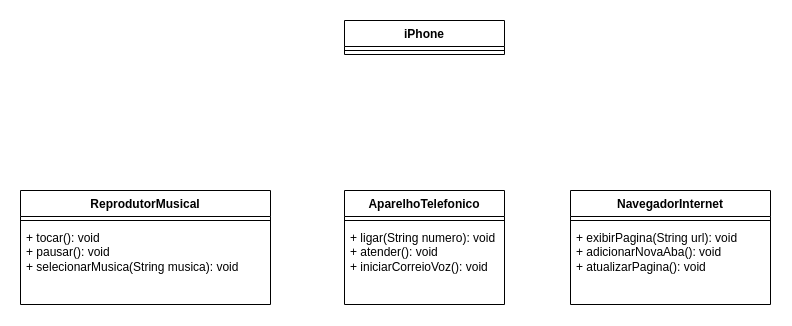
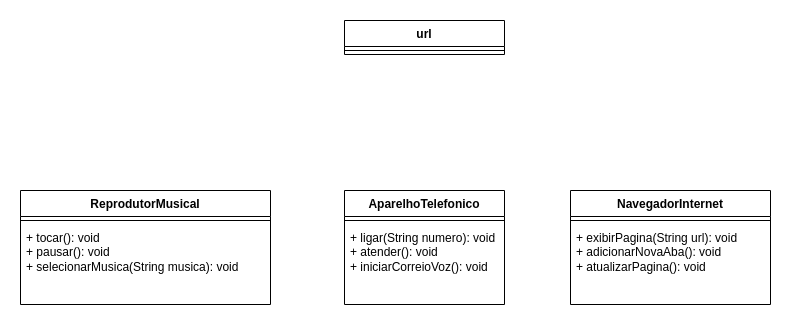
(425, 35) -> (425, 35)
